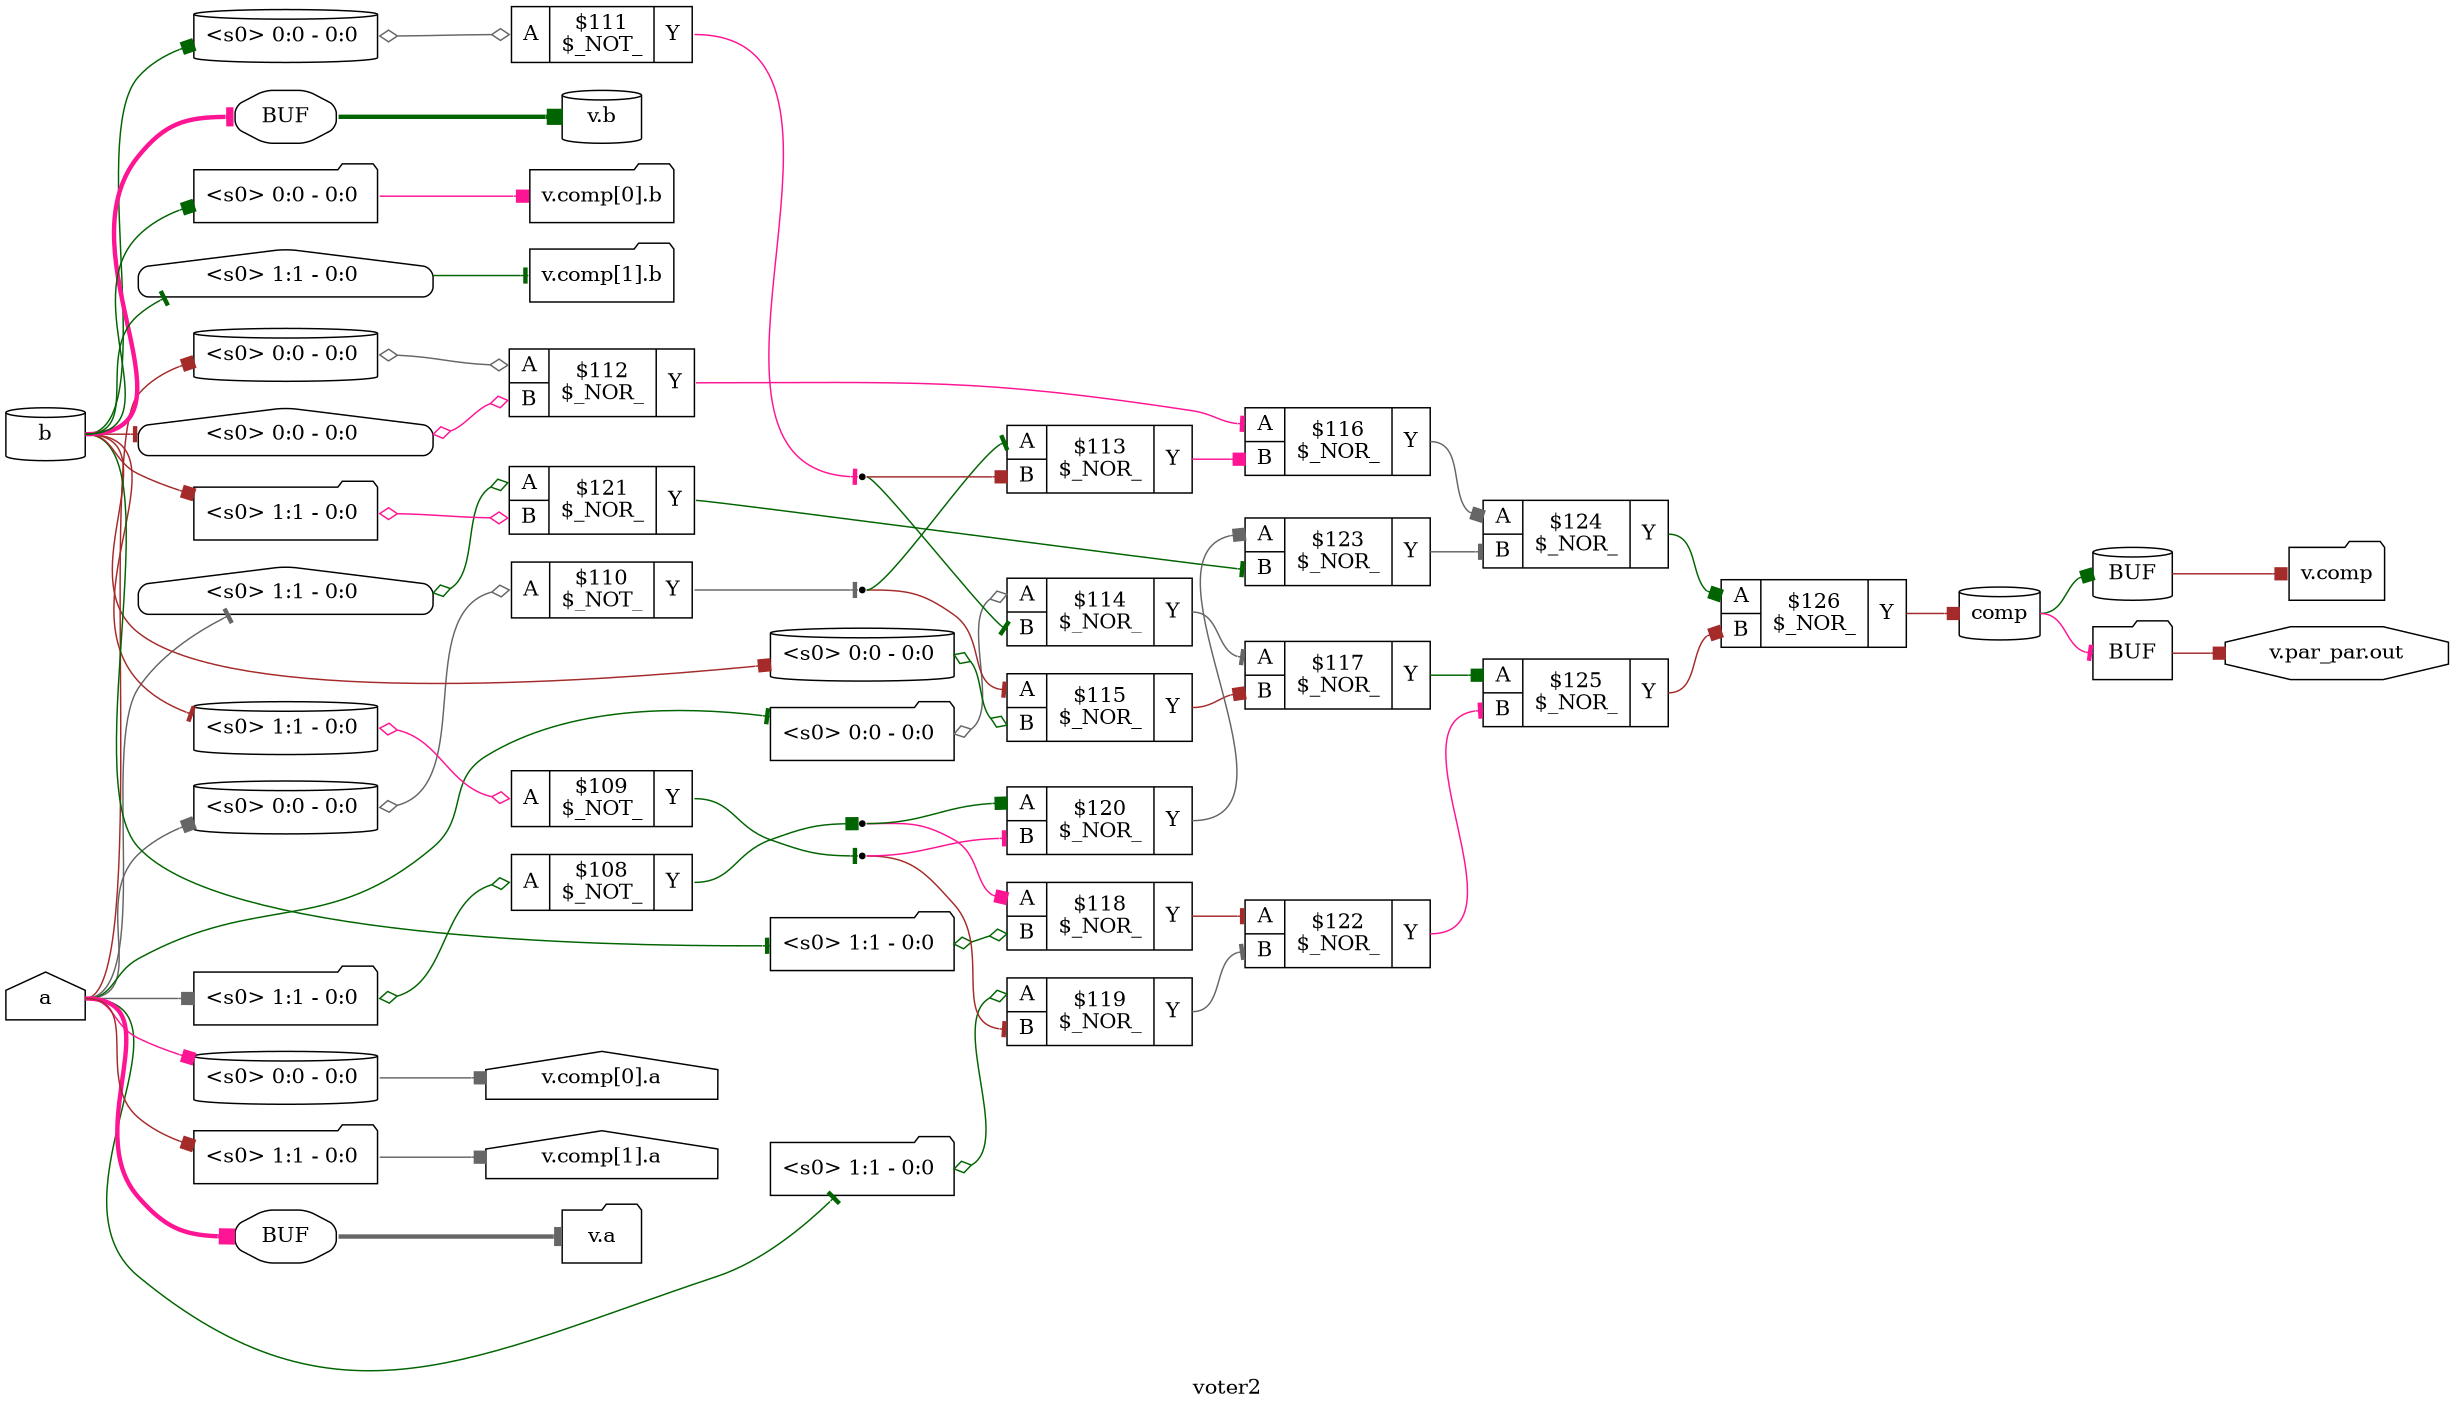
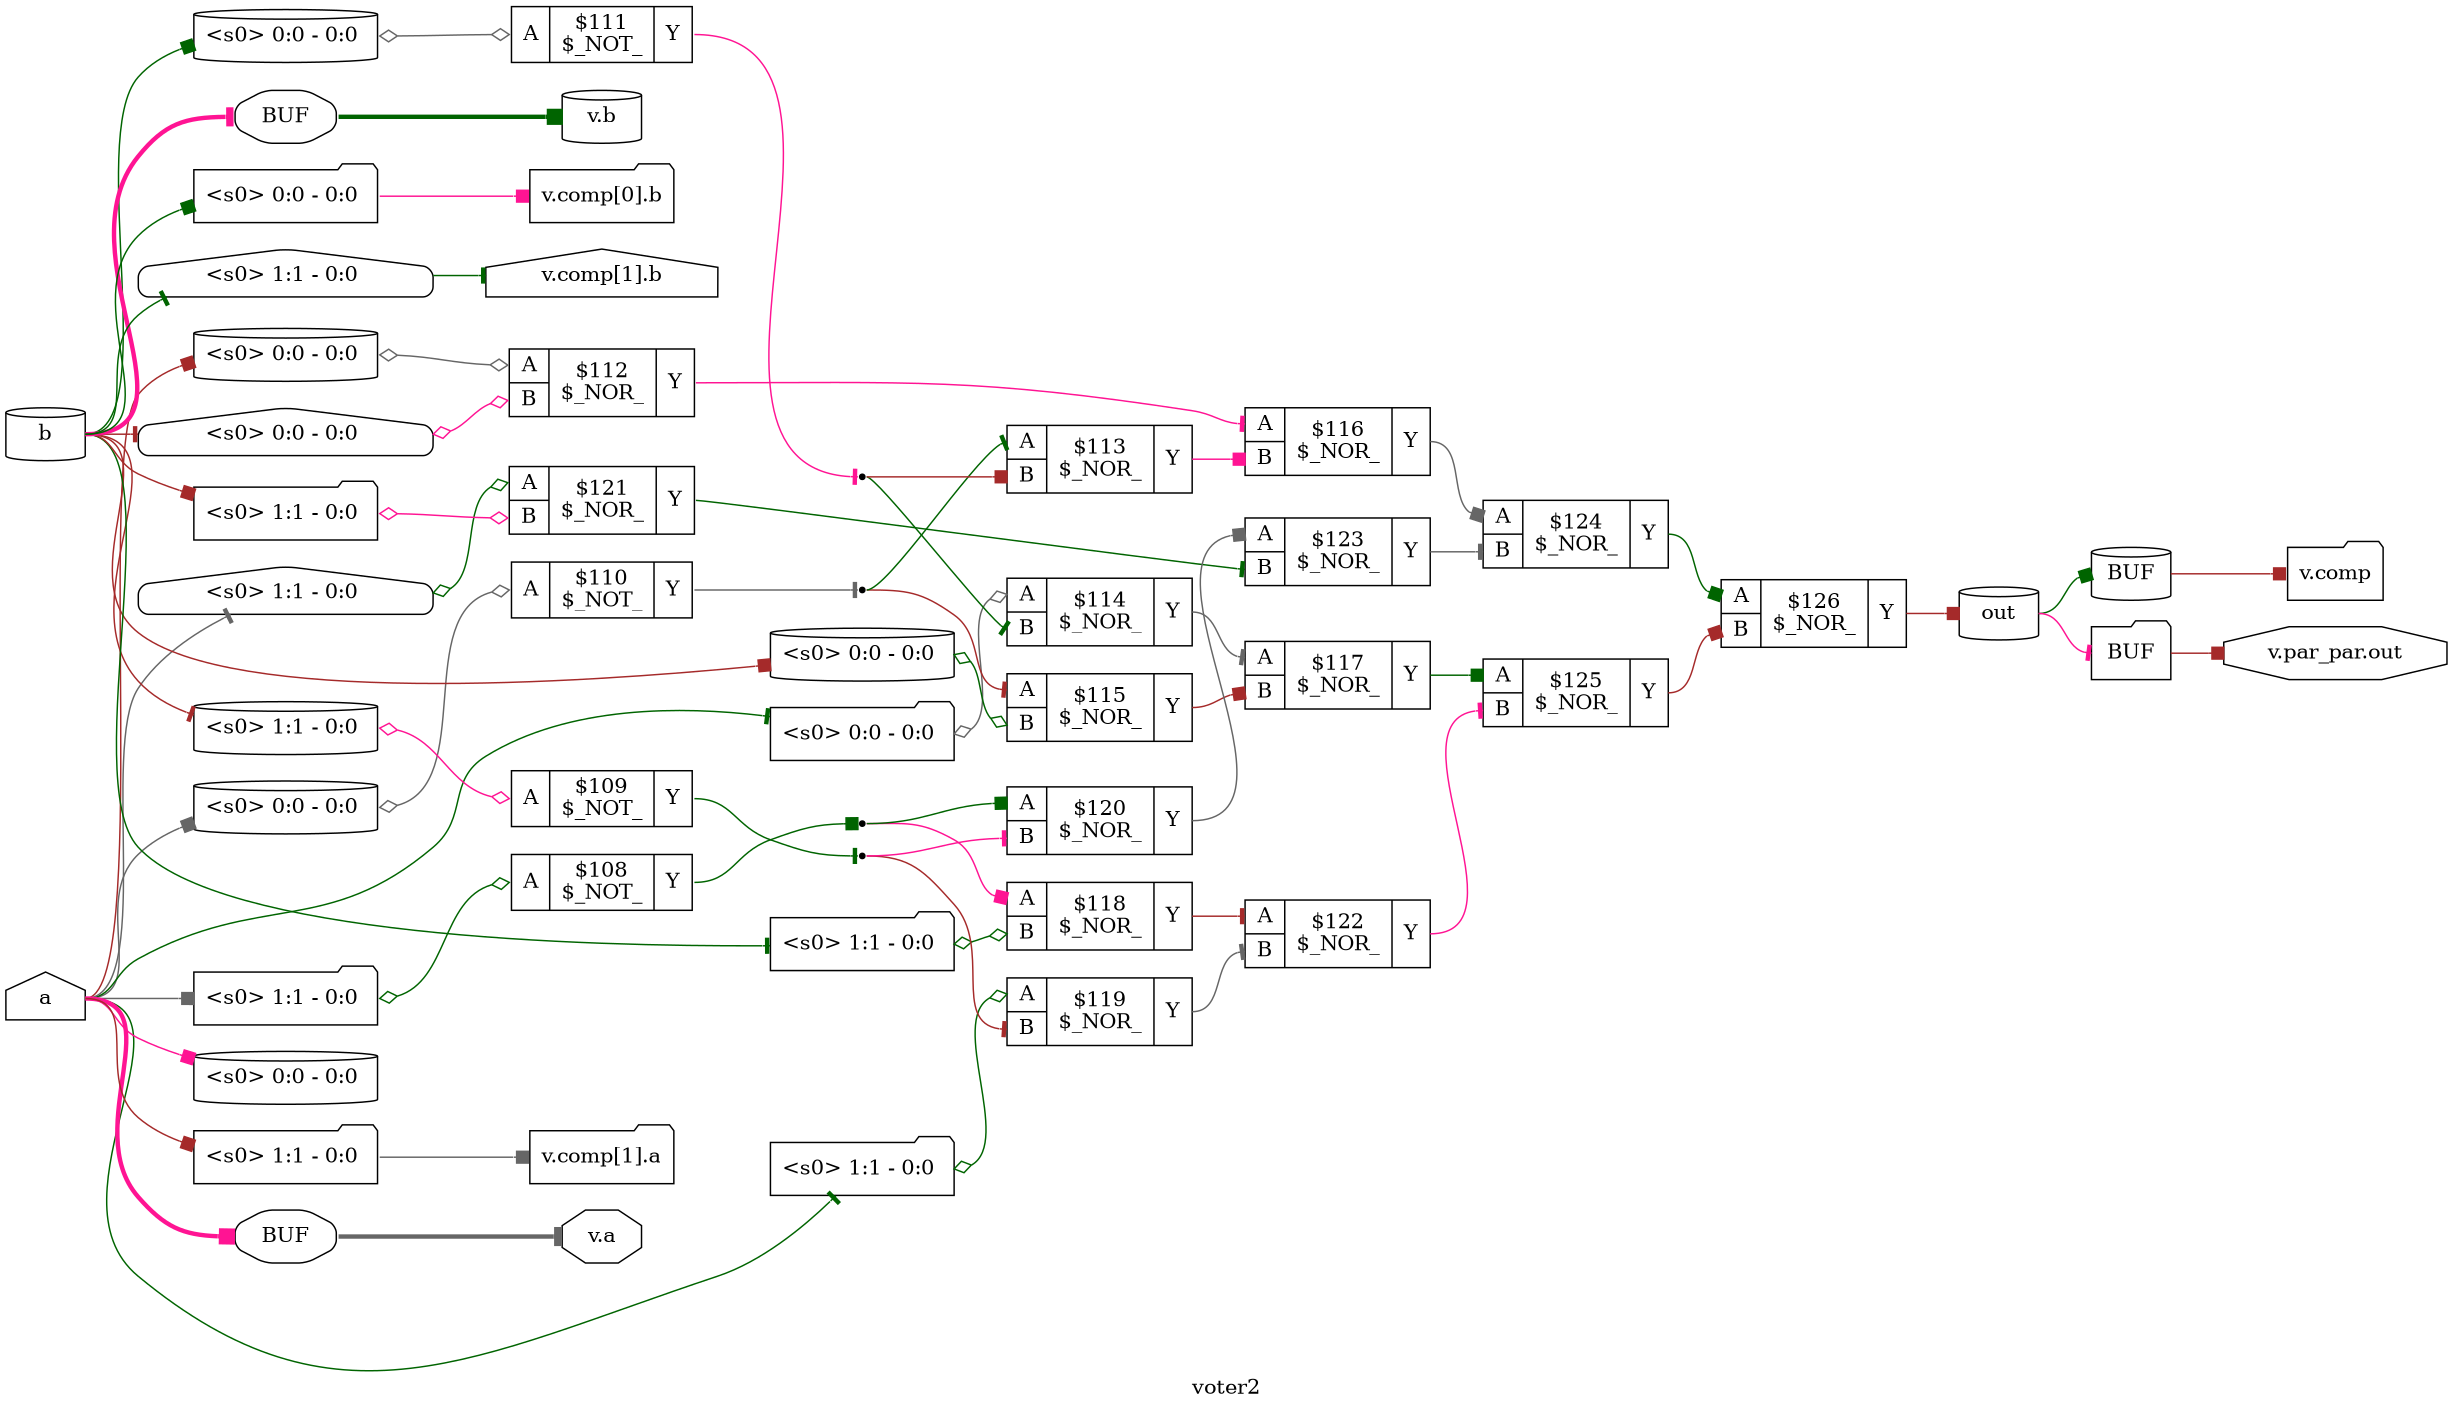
(602, 276) -> (602, 276)
(2000, 613) -> (1999, 613)
(602, 1078) -> none
(602, 1157) -> (602, 1157)
(602, 1237) -> (602, 1237)
